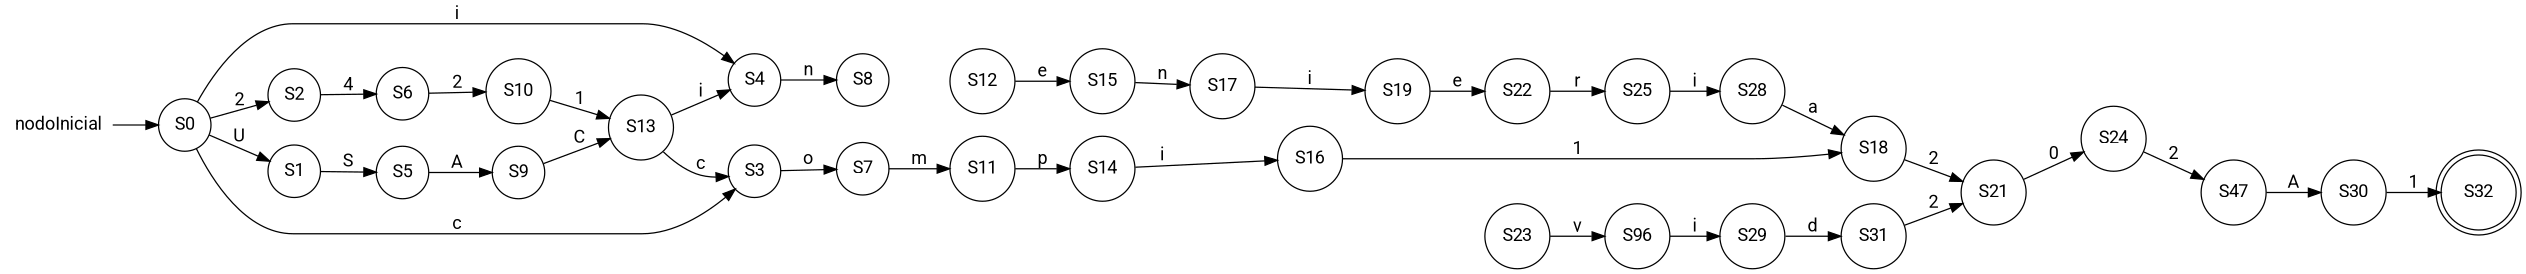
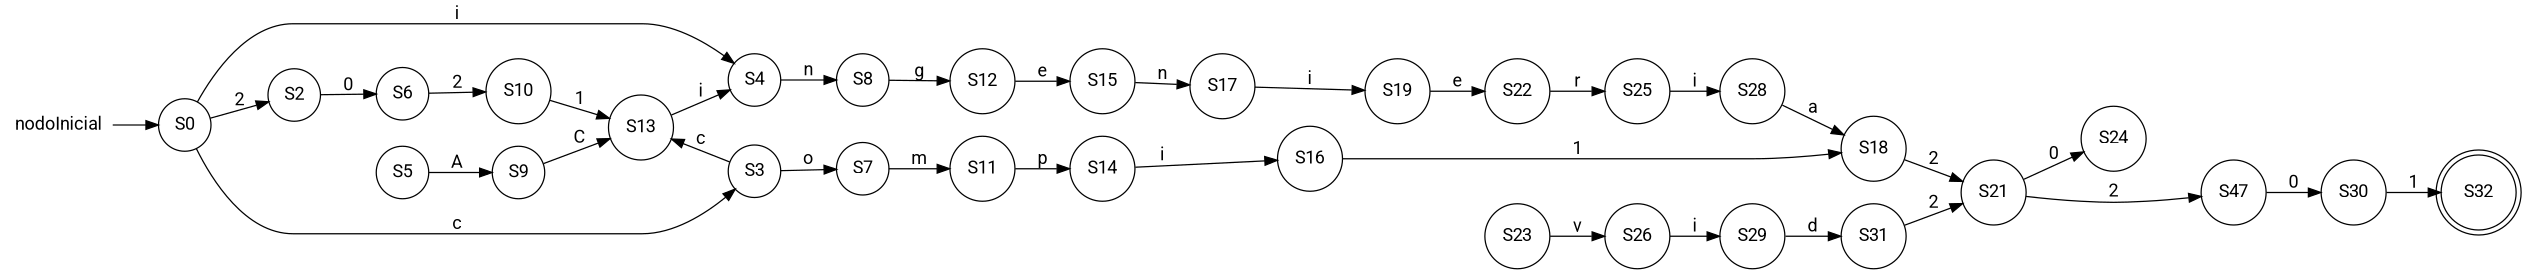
none -> (913, 81)
(348, 86) -> (348, 86)
(2168, 163) -> (2107, 202)
(687, 170) -> (706, 153)
(294, 171) -> none
(2294, 183) -> (2294, 183)
(1637, 236) -> (1637, 236)
